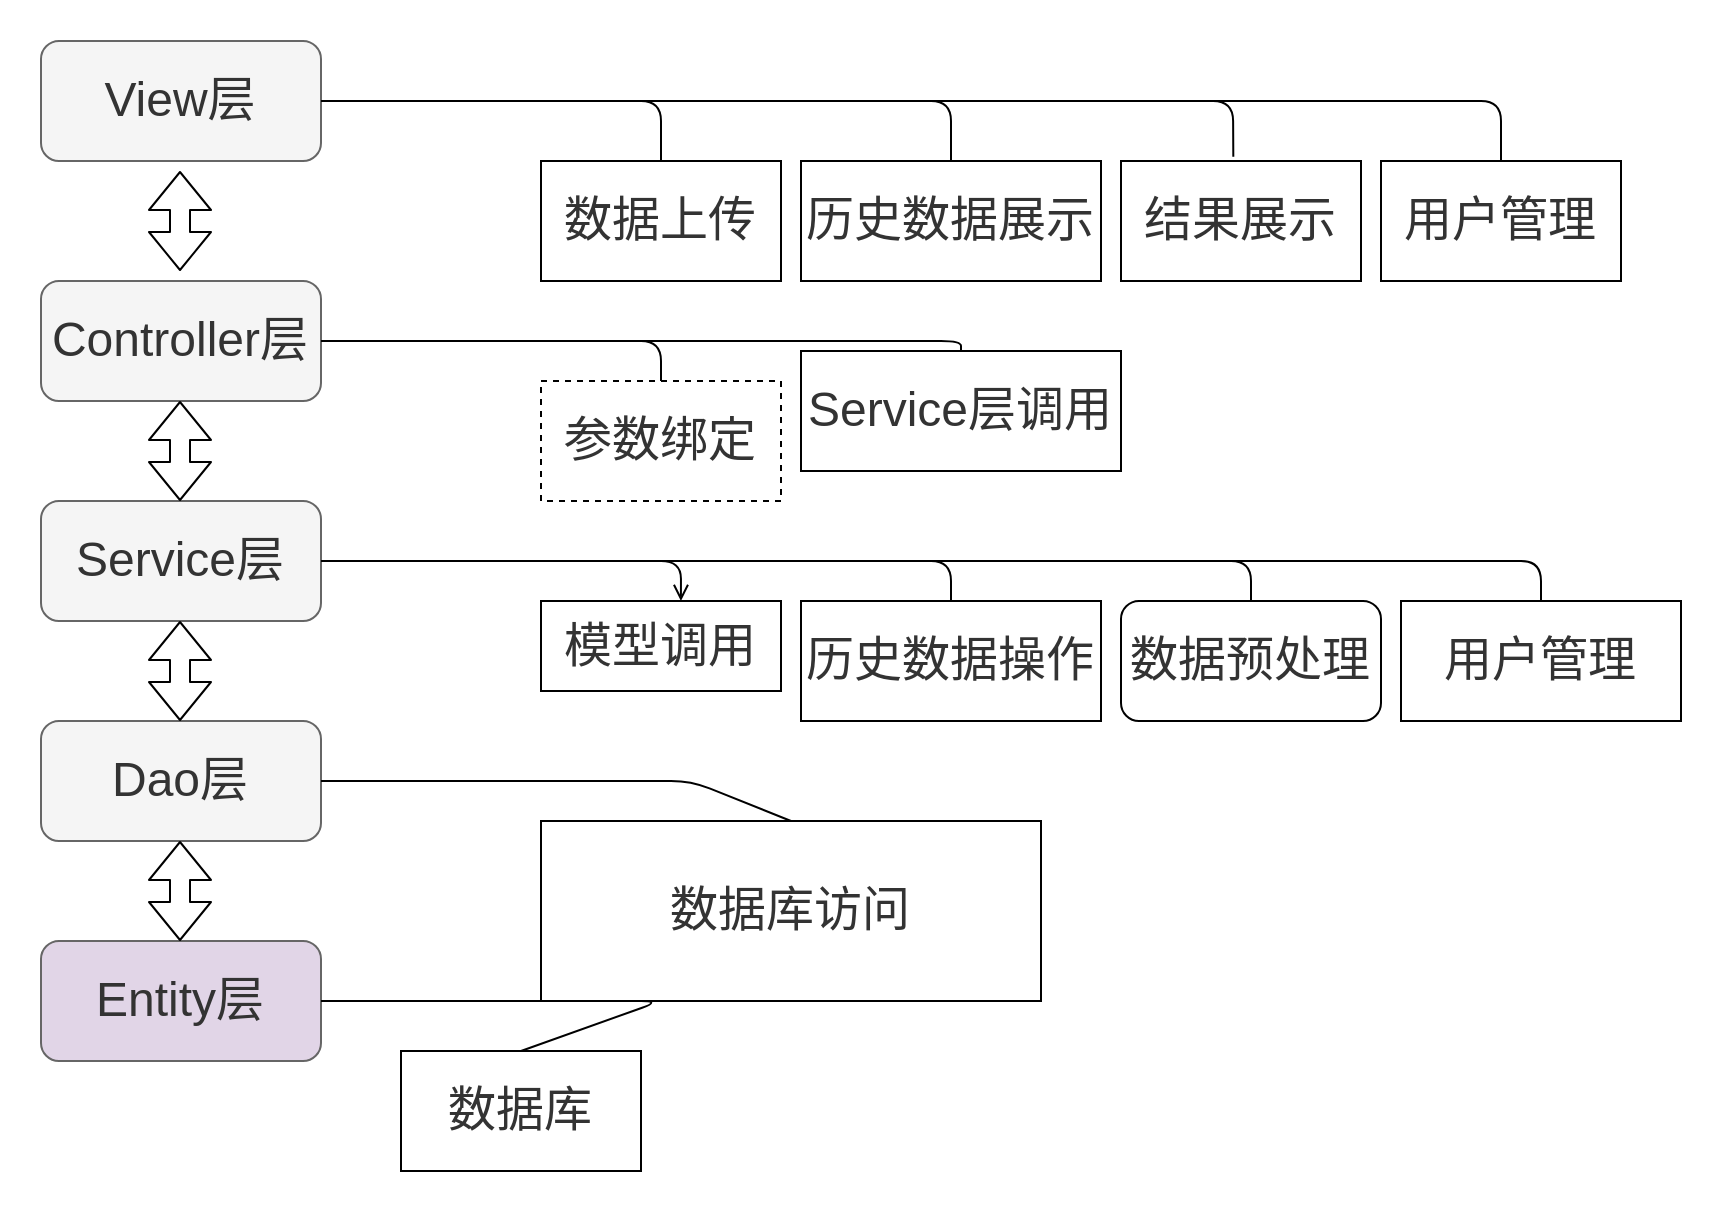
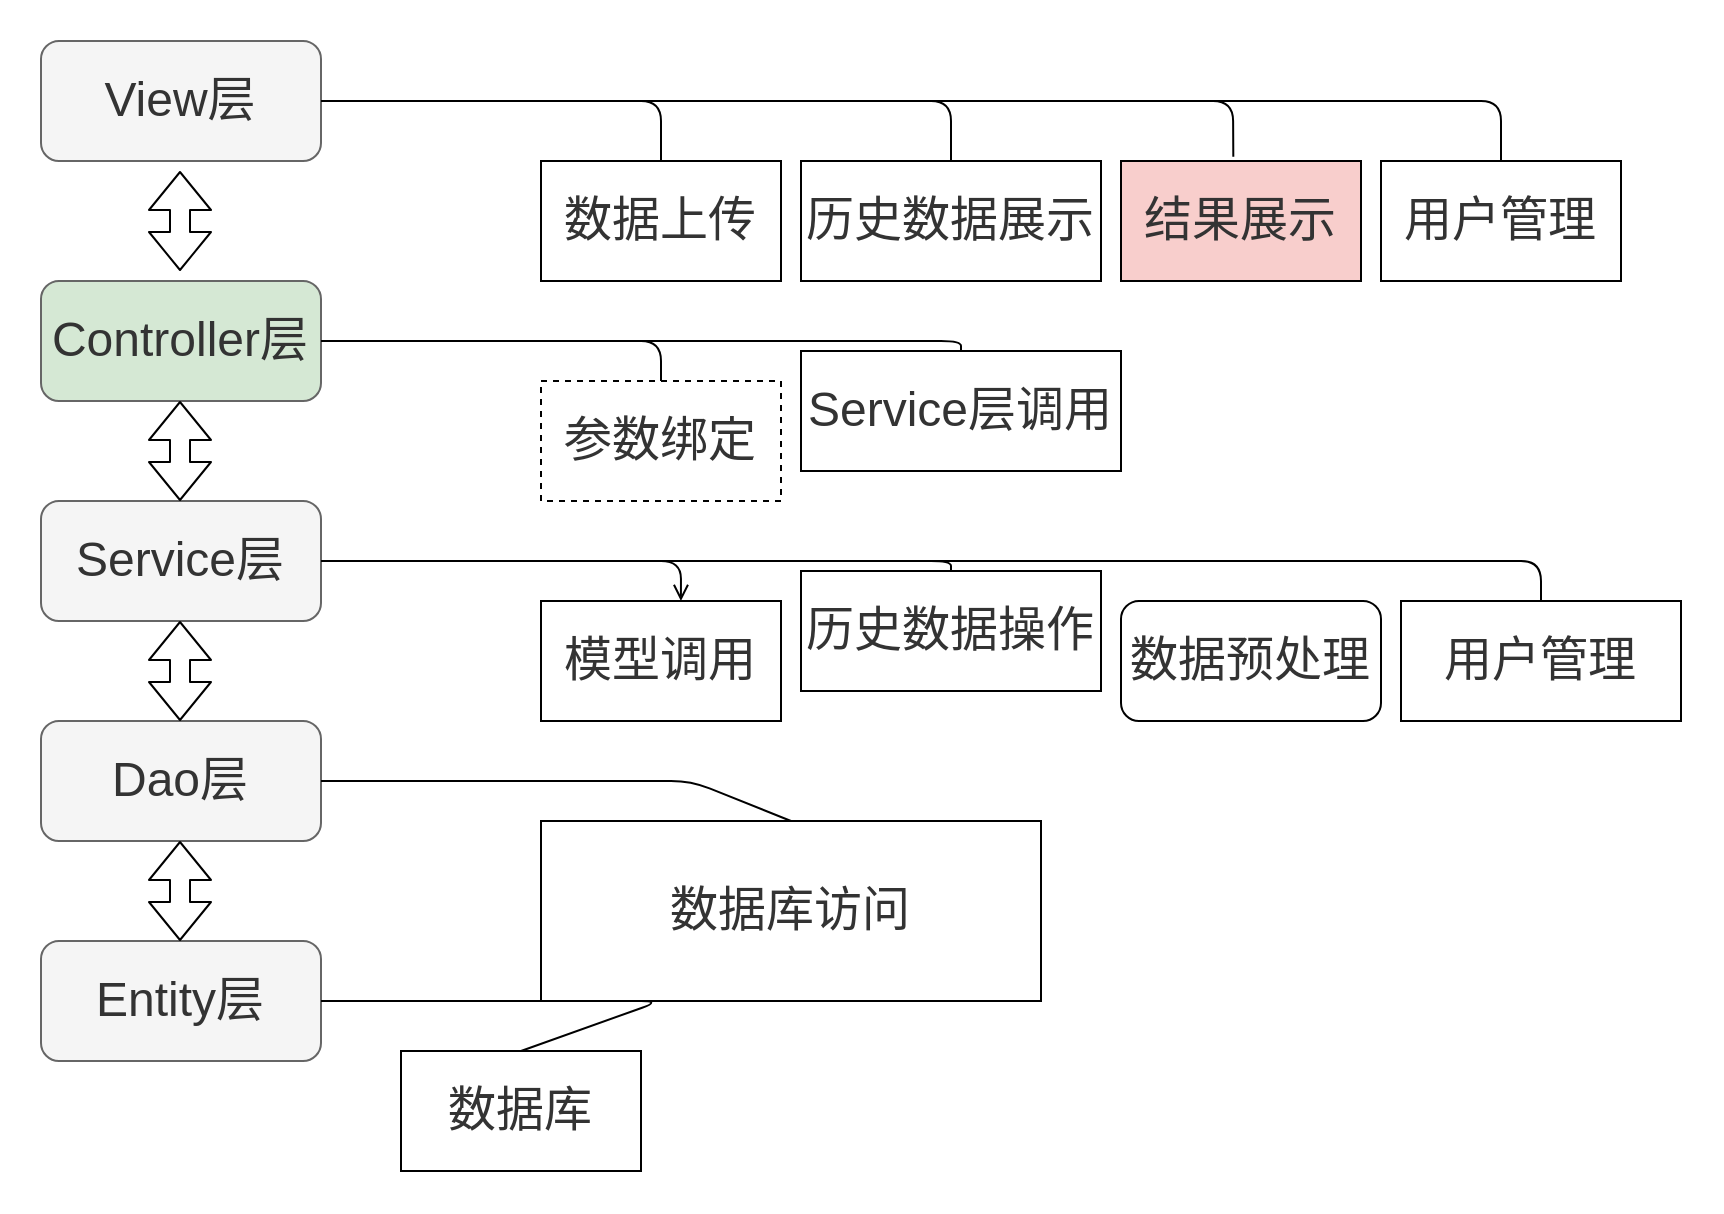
(1241, 221) -> (1241, 221)
(181, 341) -> (181, 341)
(1251, 583) -> none
(661, 646) -> (661, 661)
(951, 661) -> (951, 631)
(181, 1001) -> (181, 1001)
